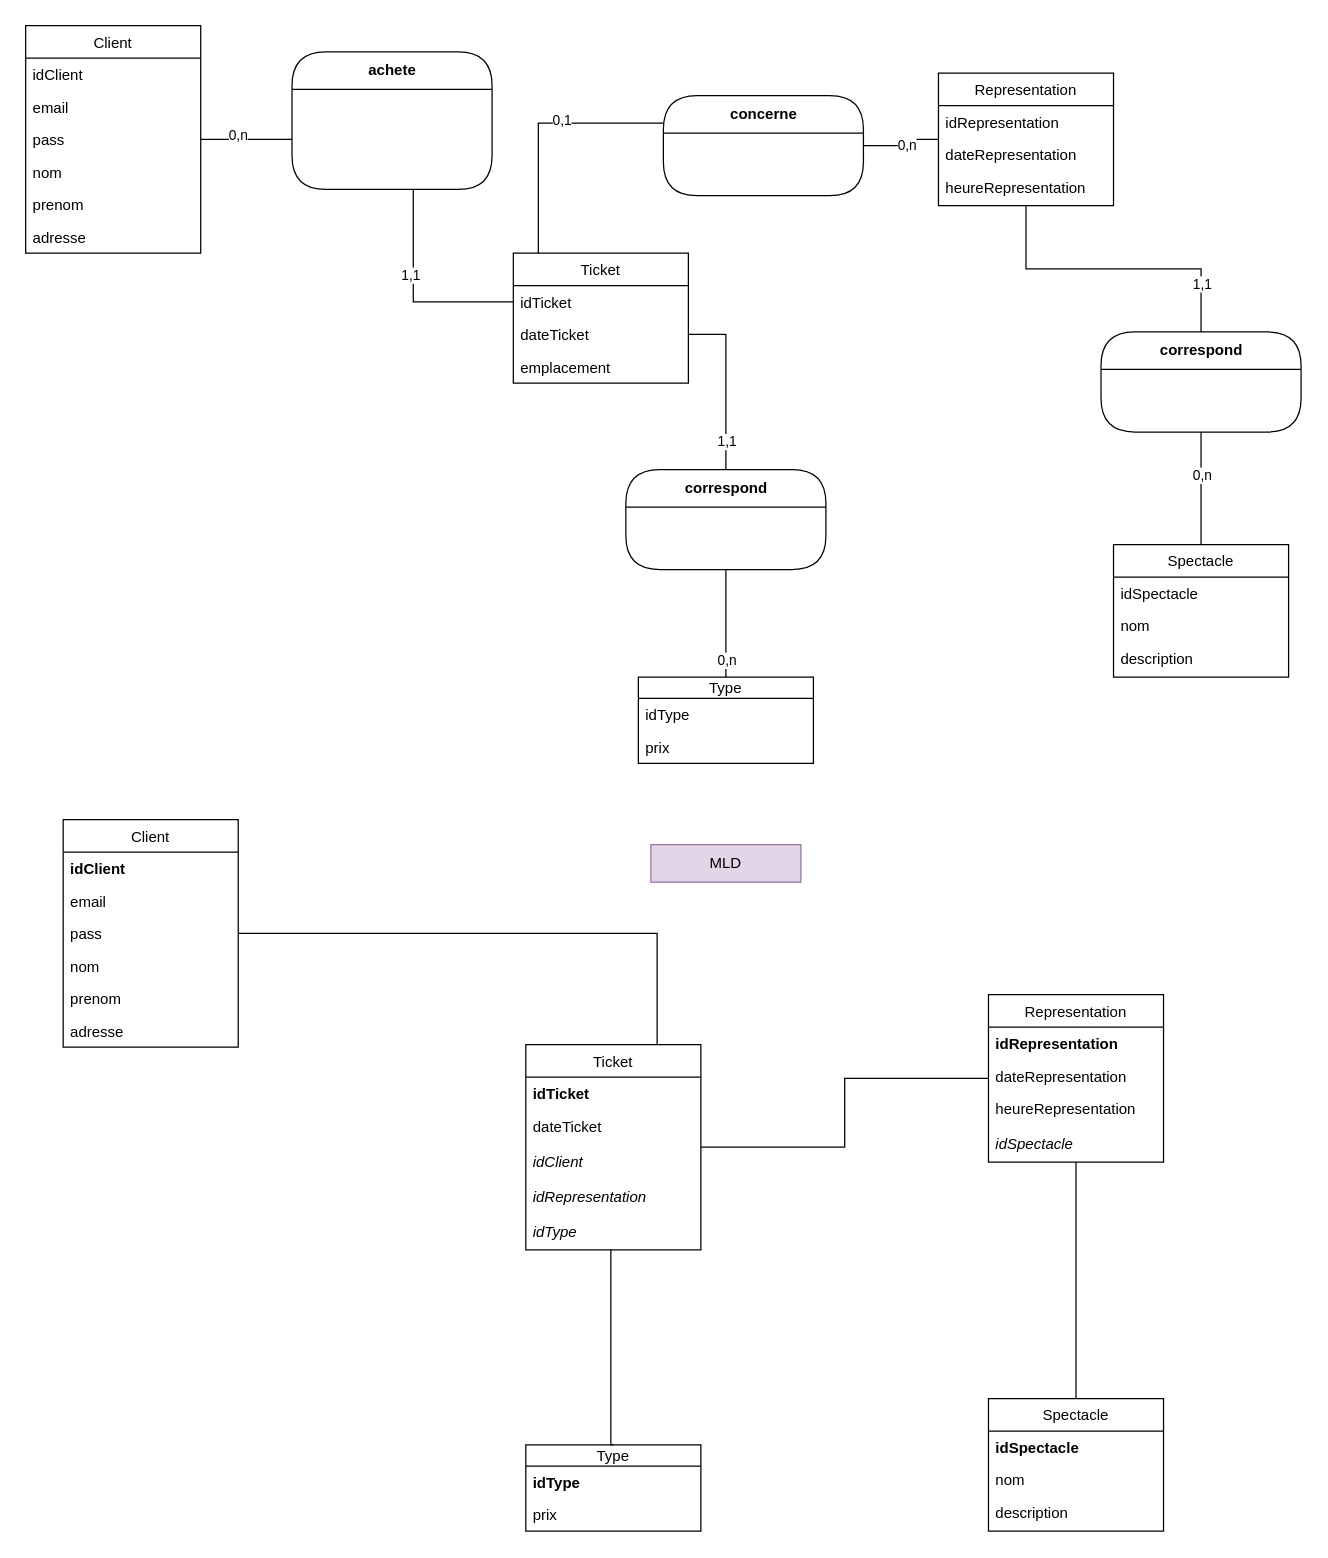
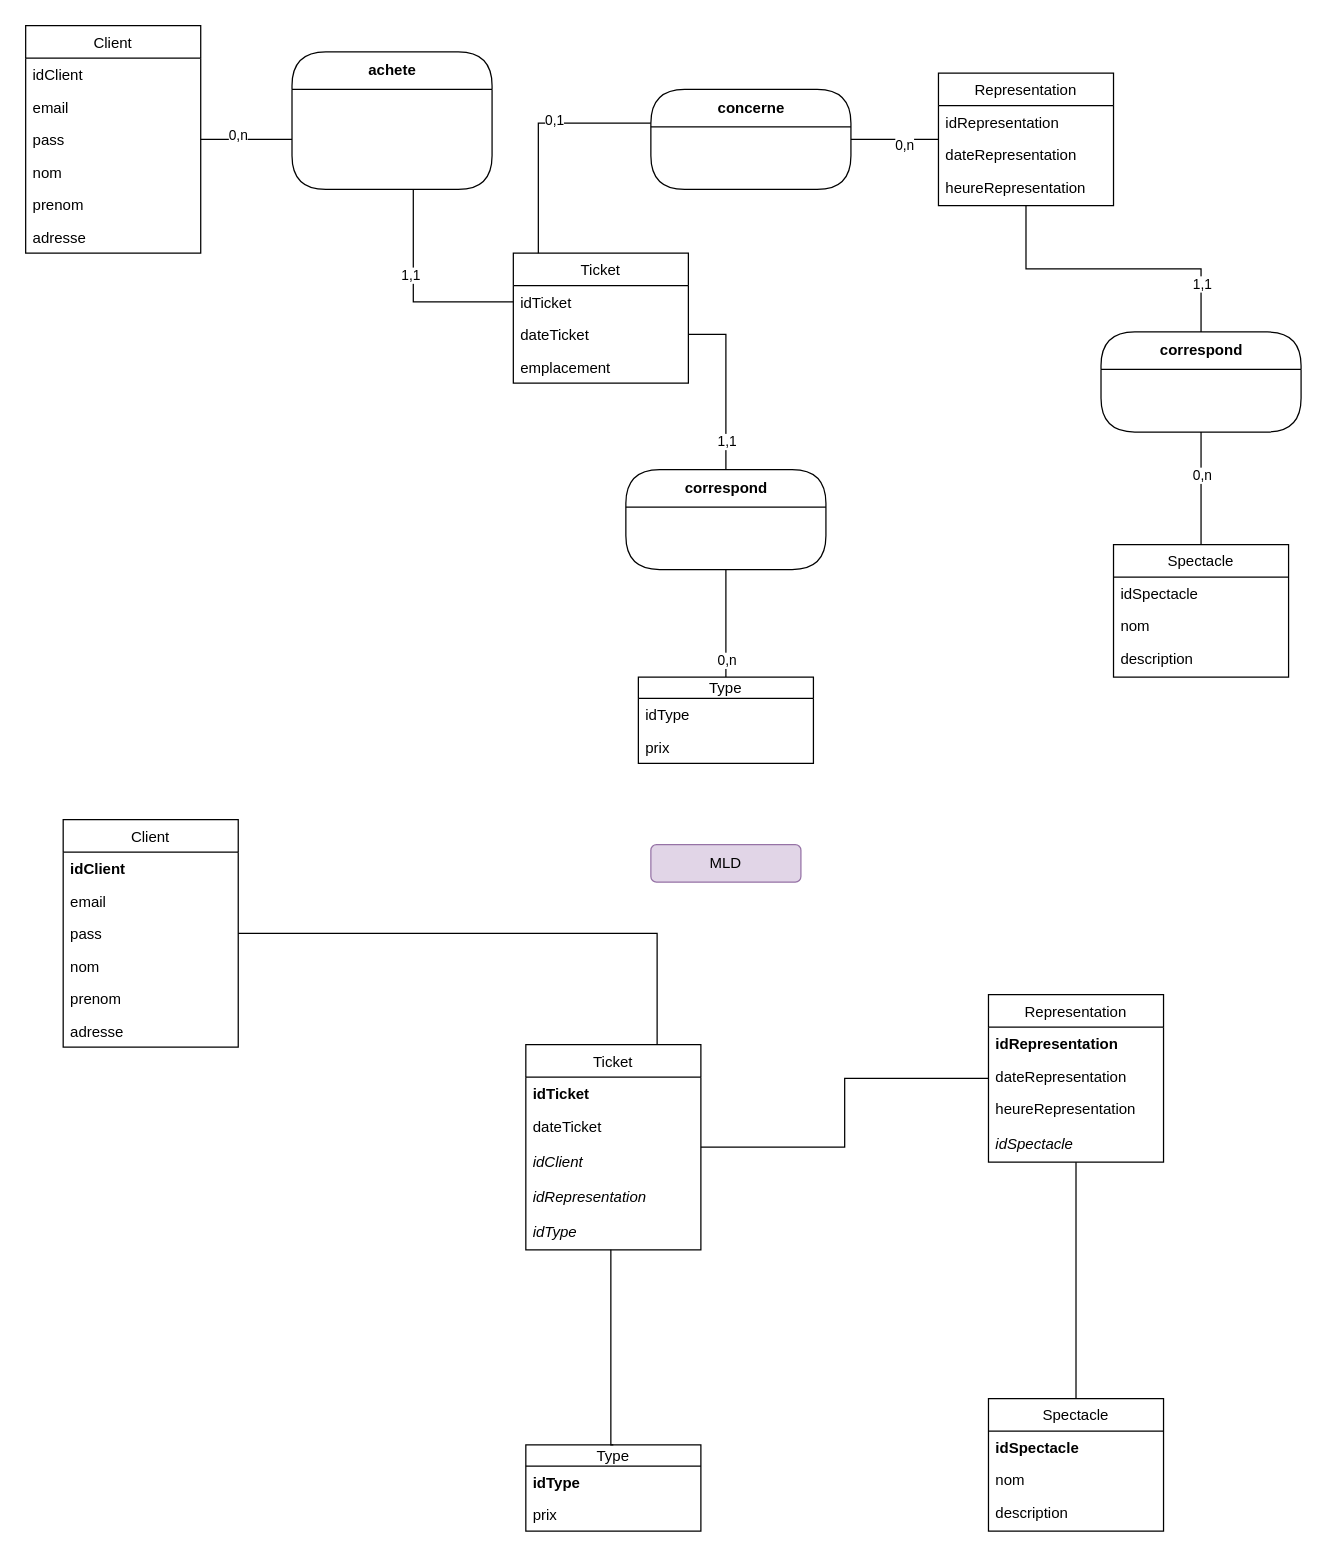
(763, 146) -> (751, 139)
(726, 863) -> (726, 863)
